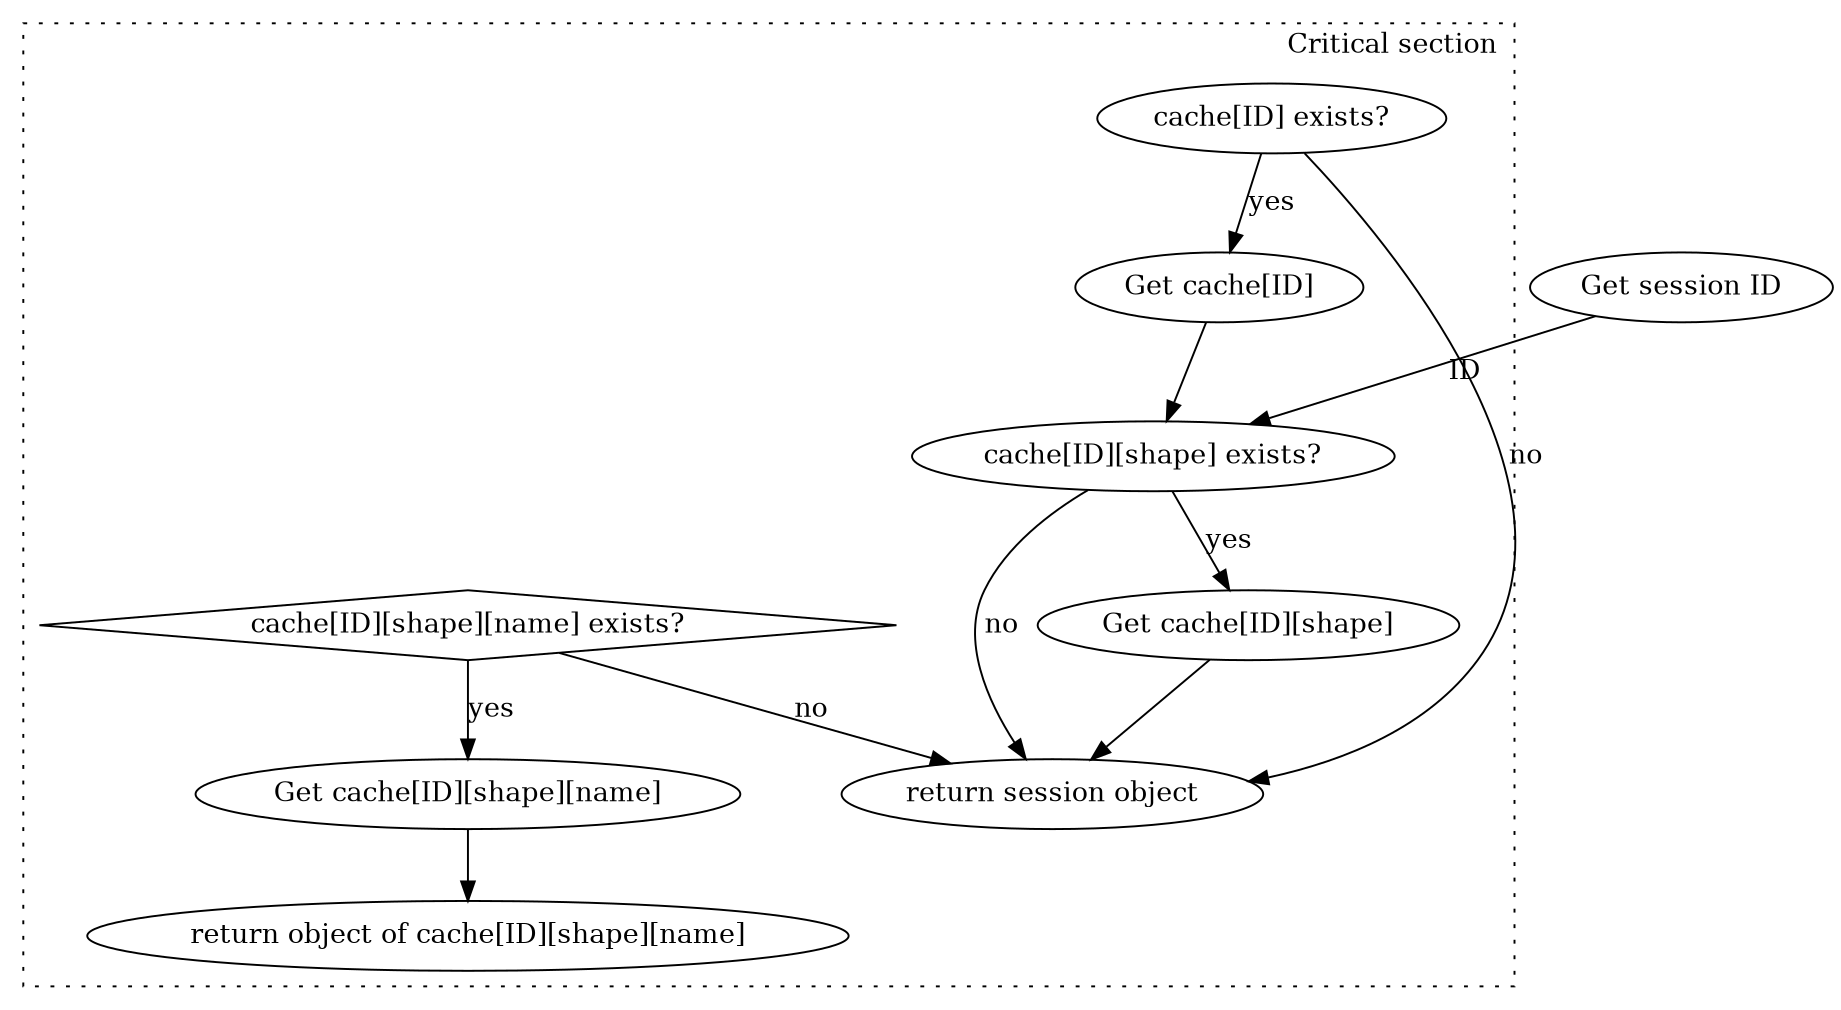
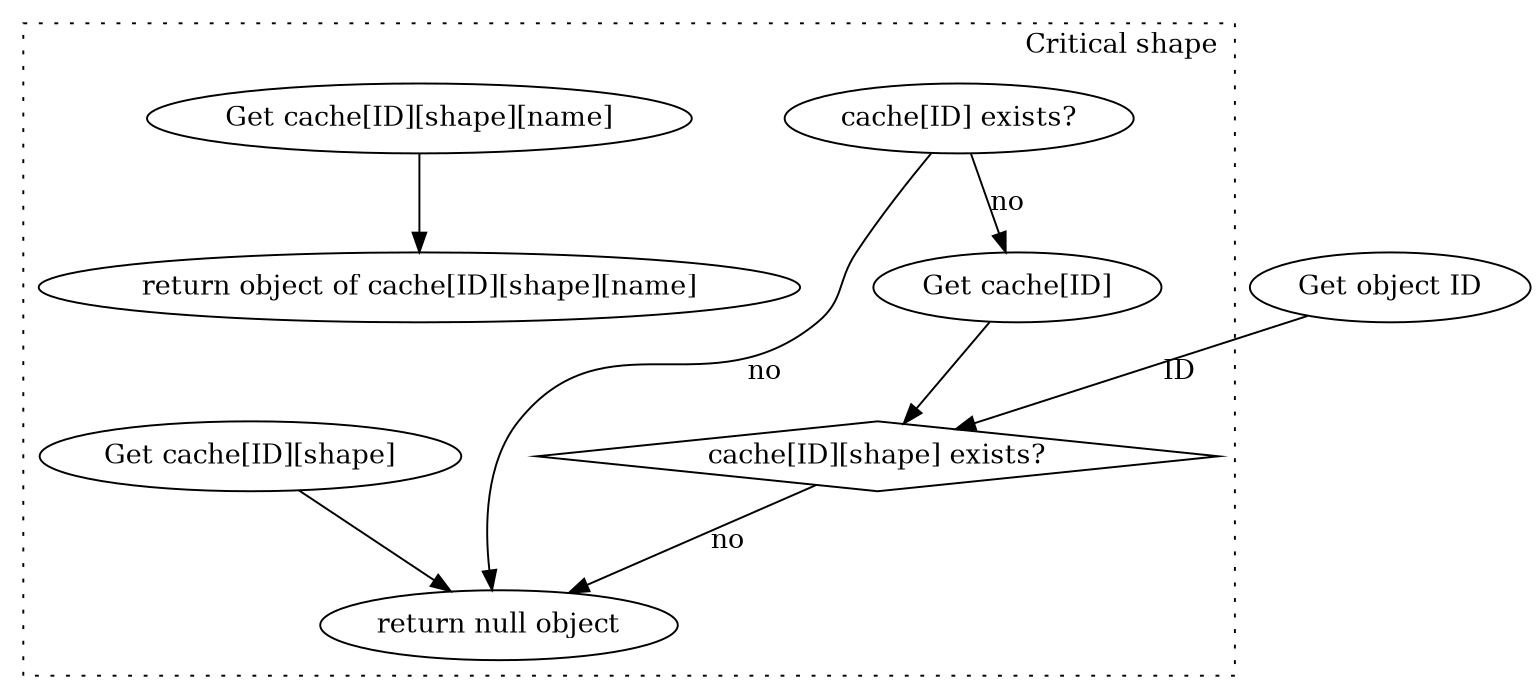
(1393, 46) -> (1122, 46)
(1273, 203) -> (1008, 203)
(1681, 287) -> (1390, 287)
(1153, 456) -> (878, 456)
(1196, 532) -> none
(468, 625) -> none
(1052, 794) -> (499, 625)
